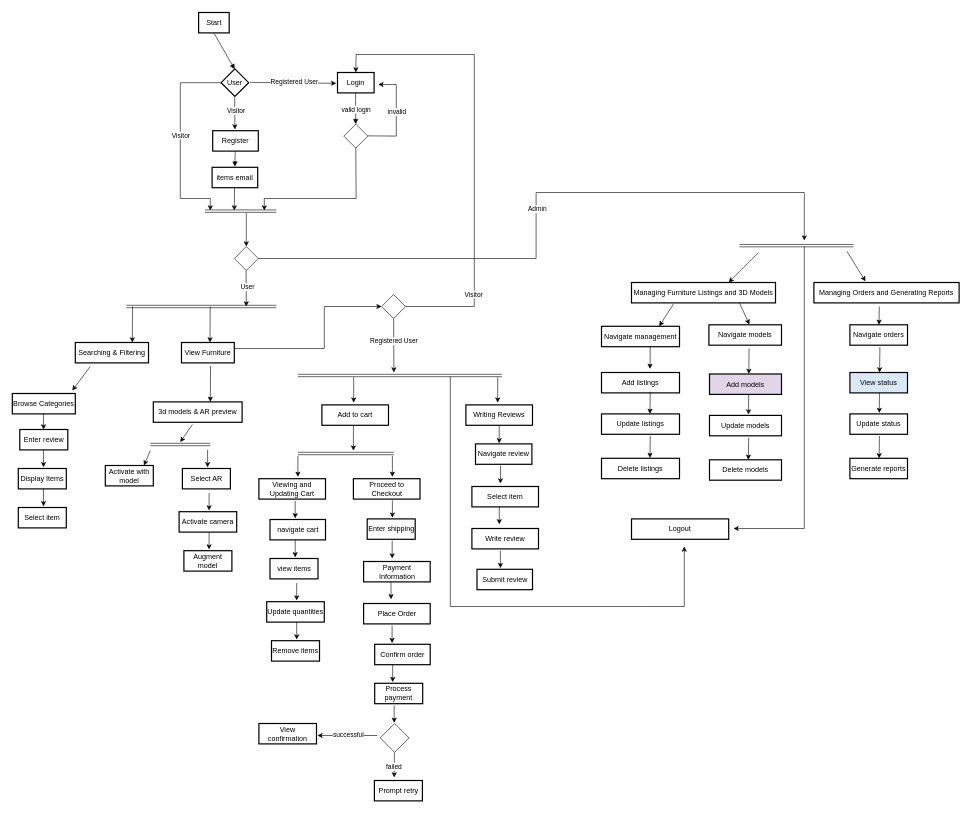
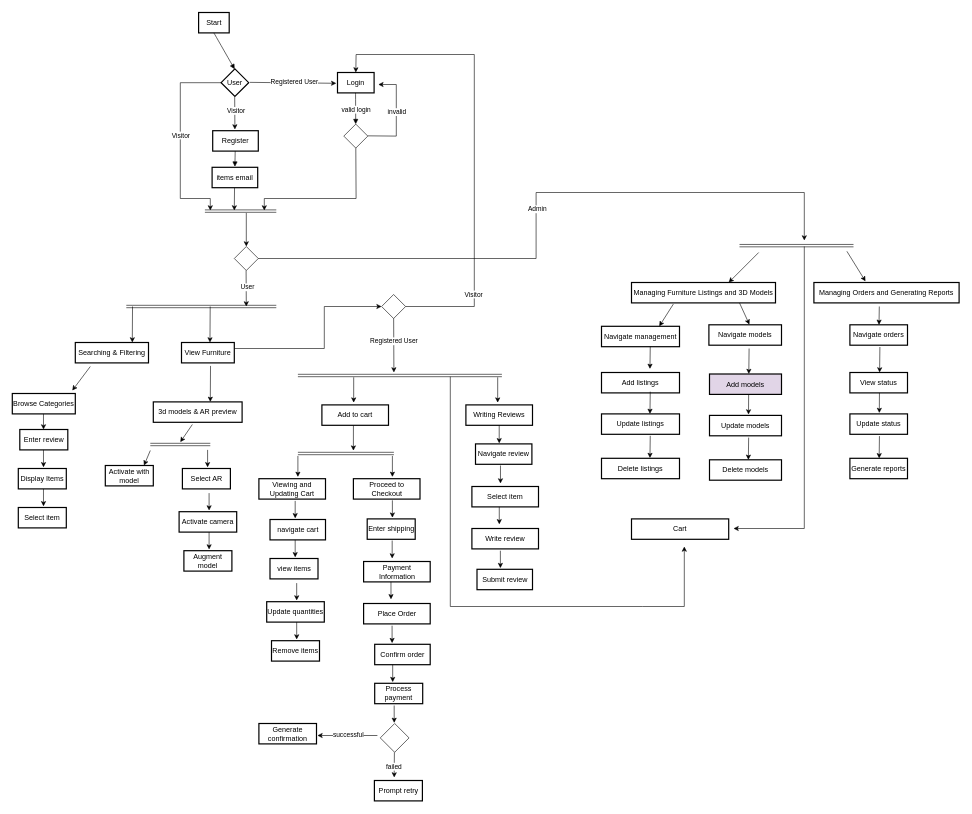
(879, 383) -> (879, 383)
(680, 529) -> (680, 529)
(288, 734) -> (288, 734)
